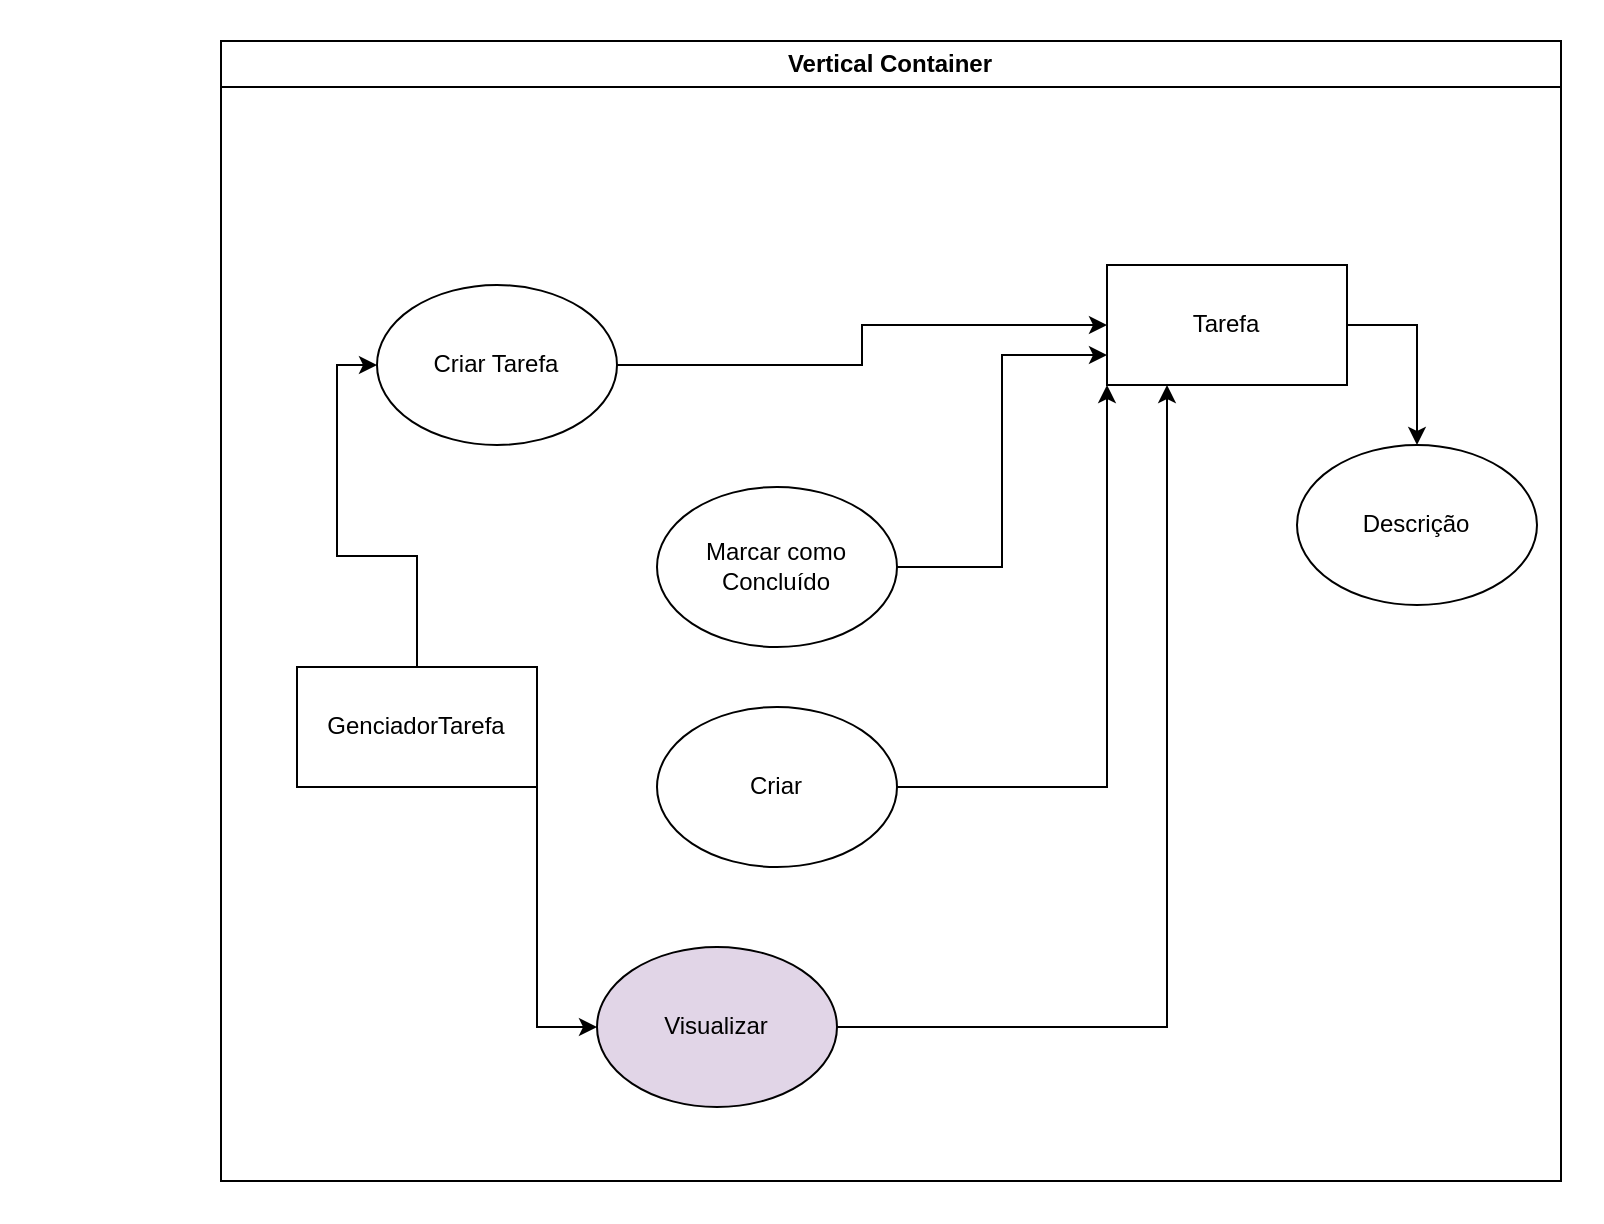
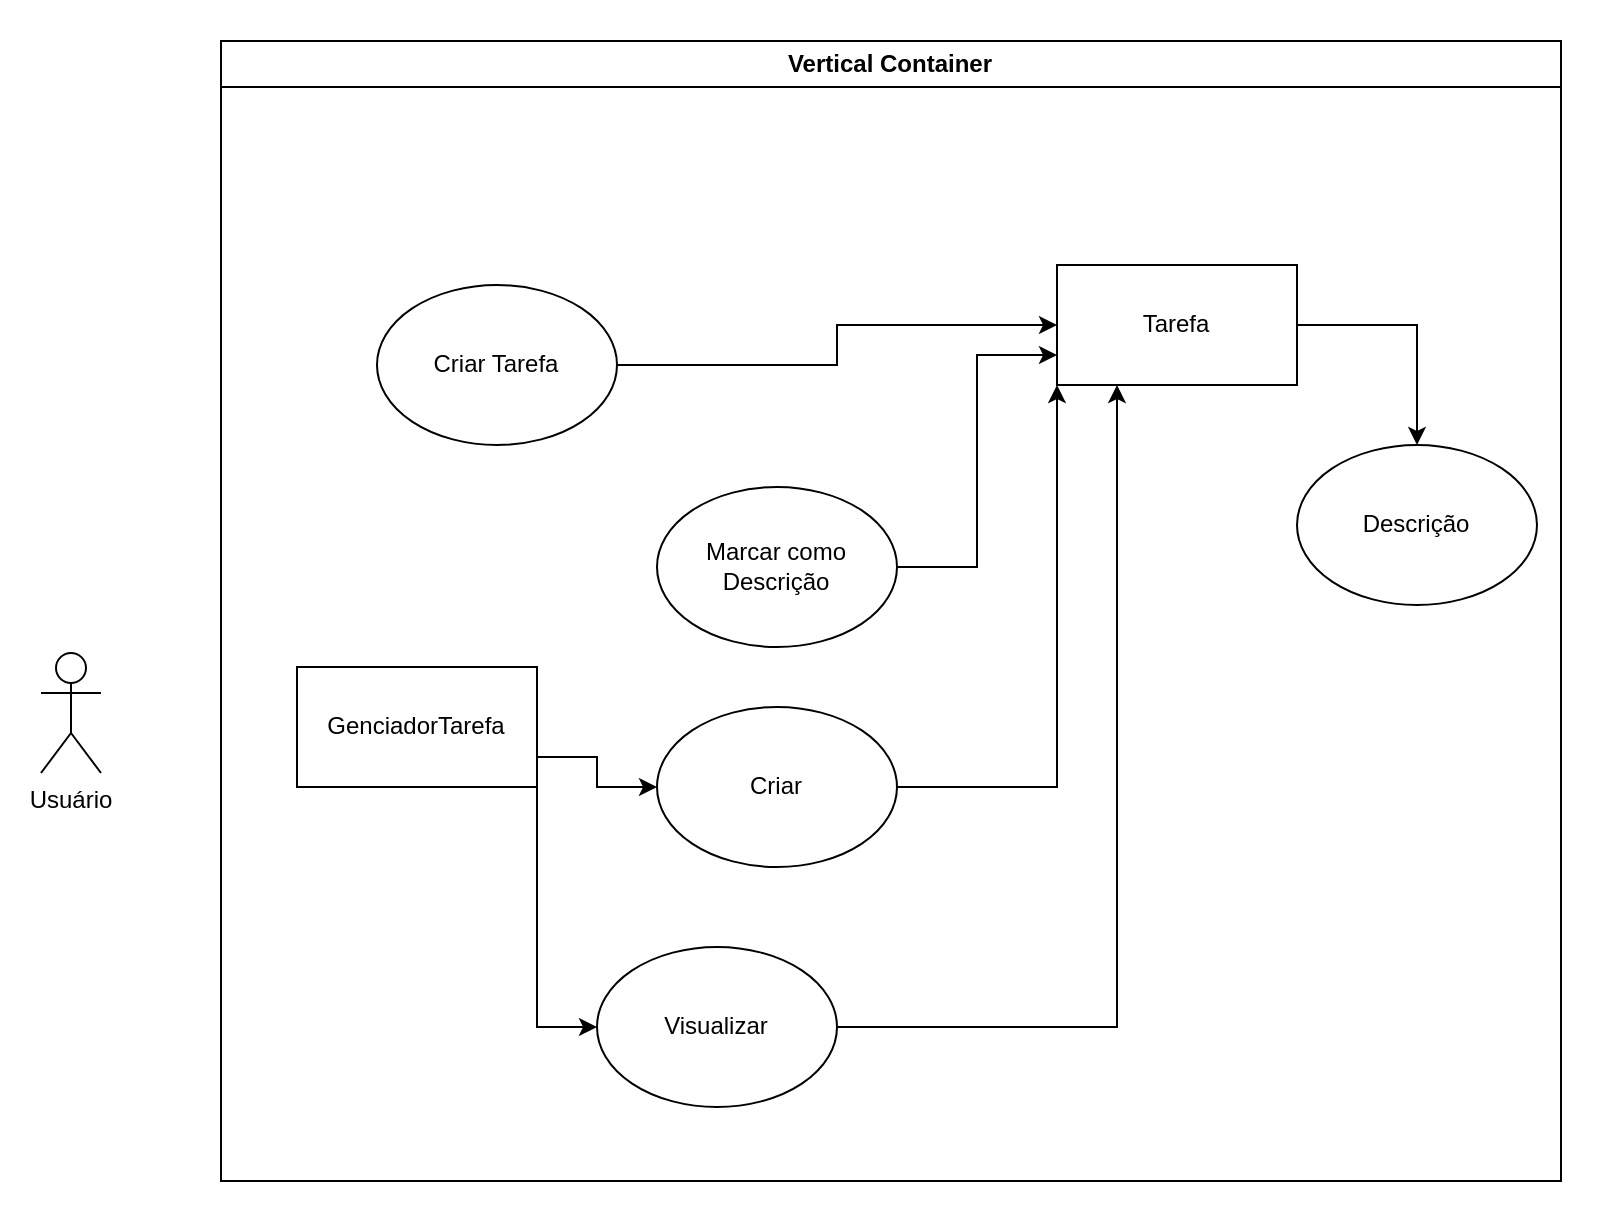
(1227, 325) -> (1177, 325)
(337, 543) -> none
(777, 567) -> (777, 567)
none -> (71, 713)
none -> (597, 765)
(717, 1027) -> (717, 1027)
